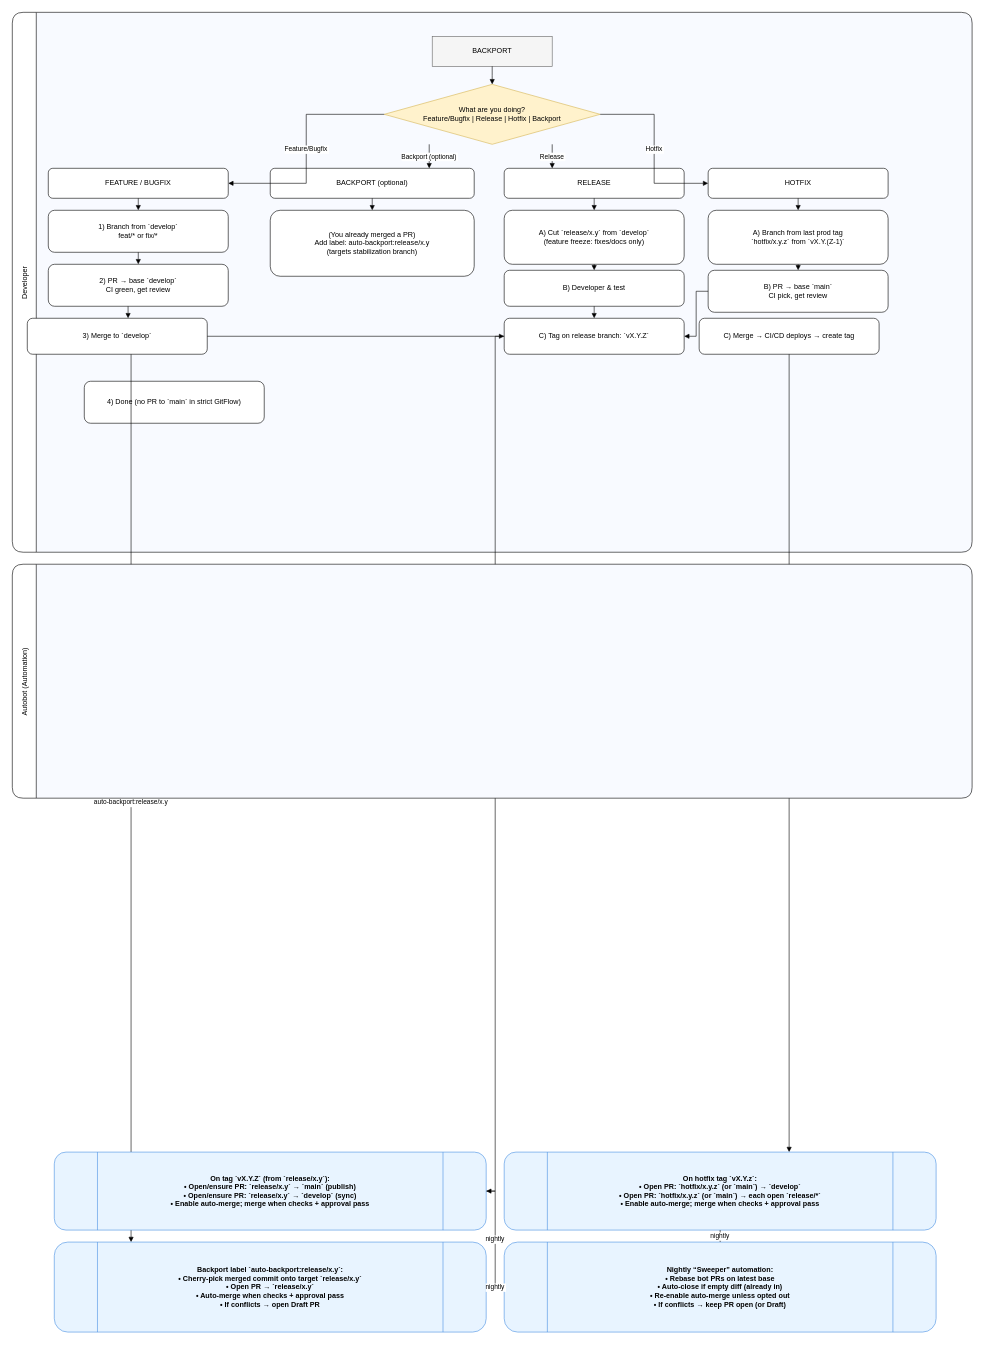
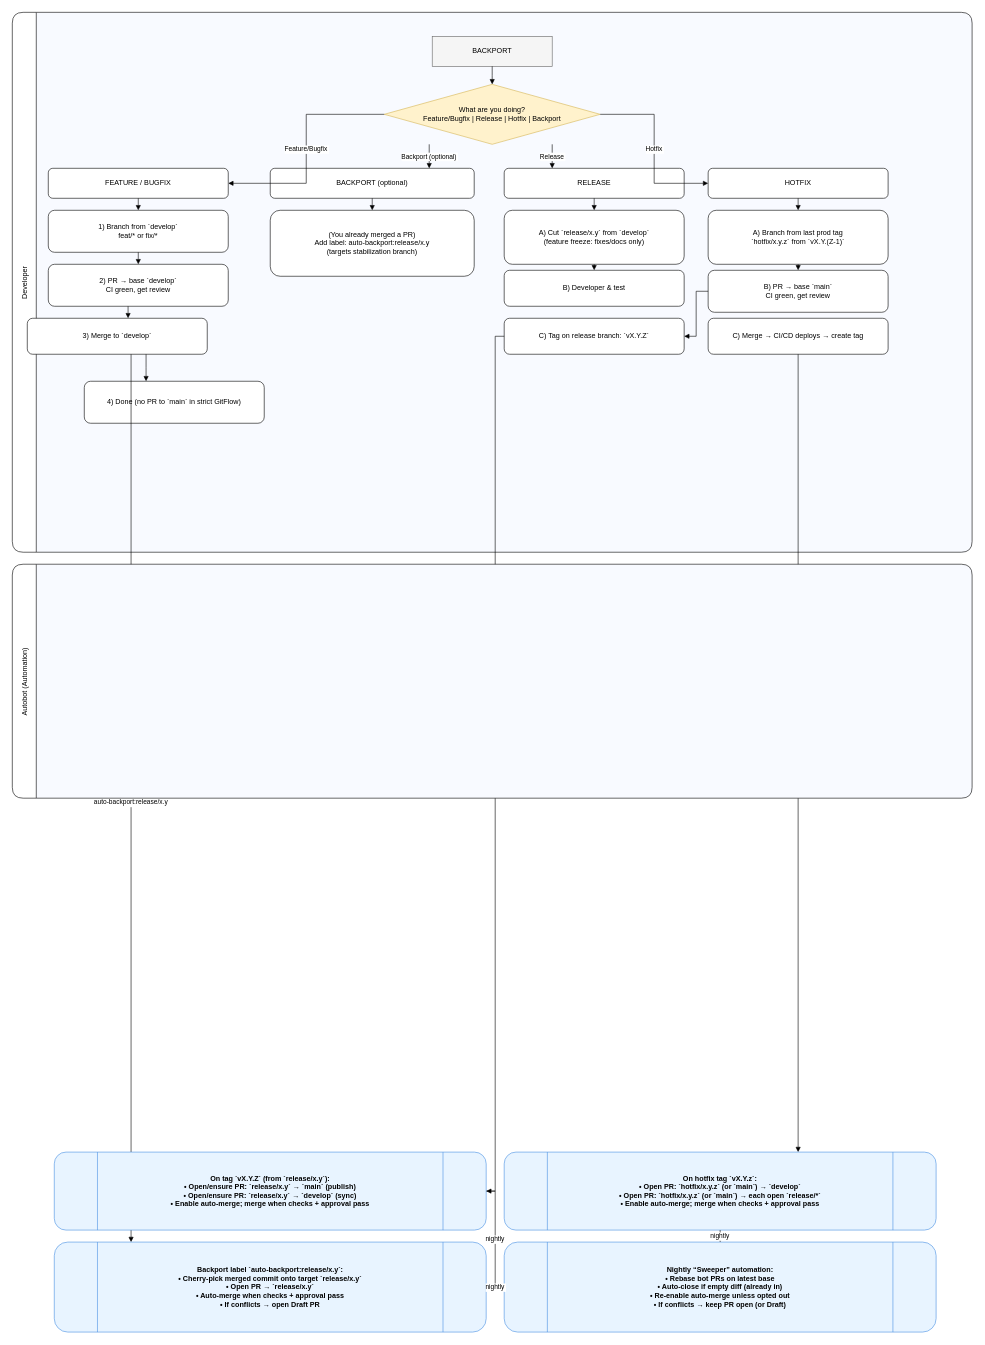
(798, 291) -> (798, 291)
(594, 312) -> none
(350, 336) -> (146, 375)
(789, 336) -> (798, 336)
